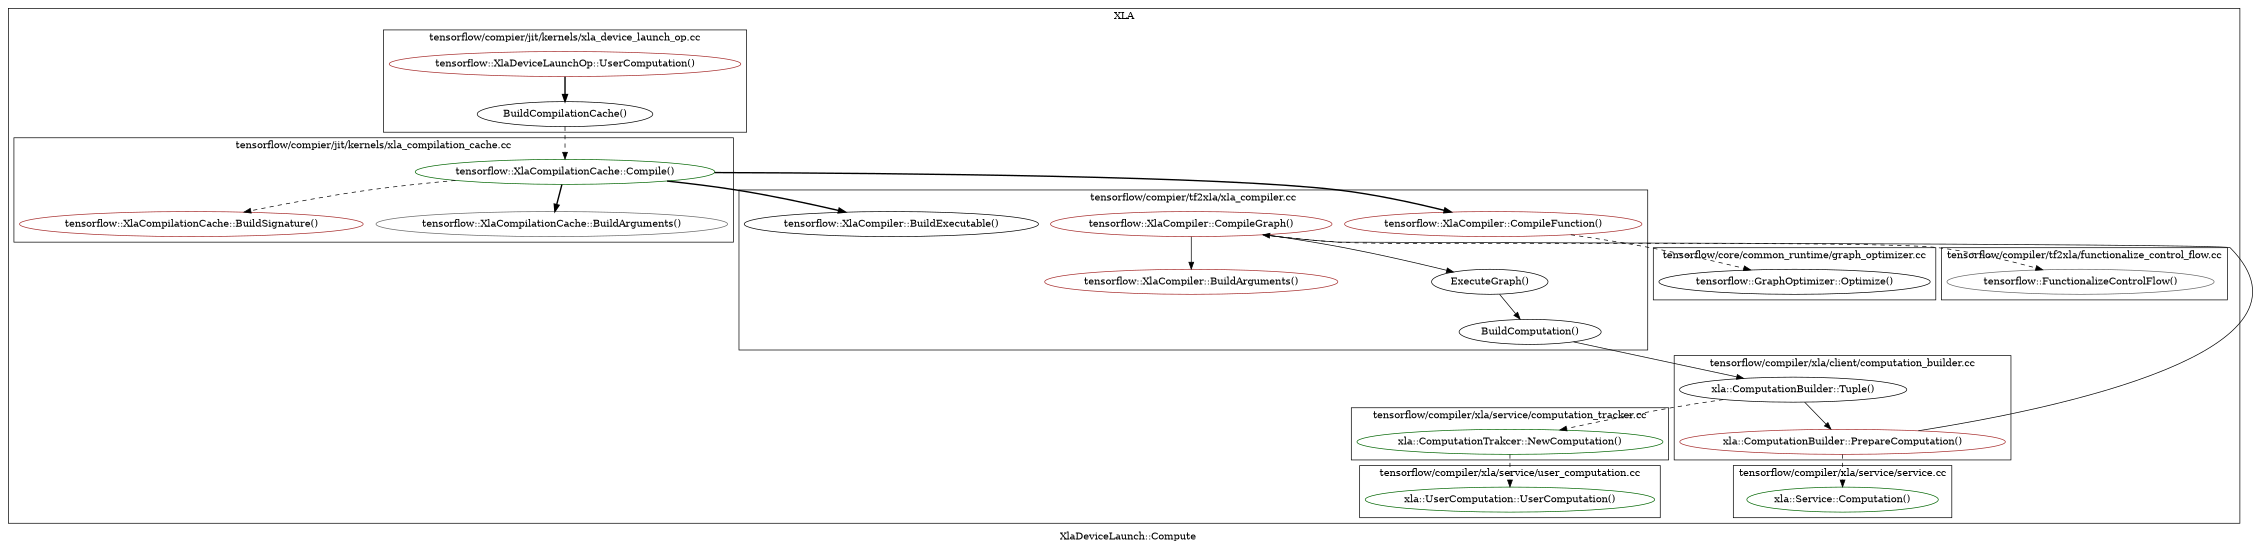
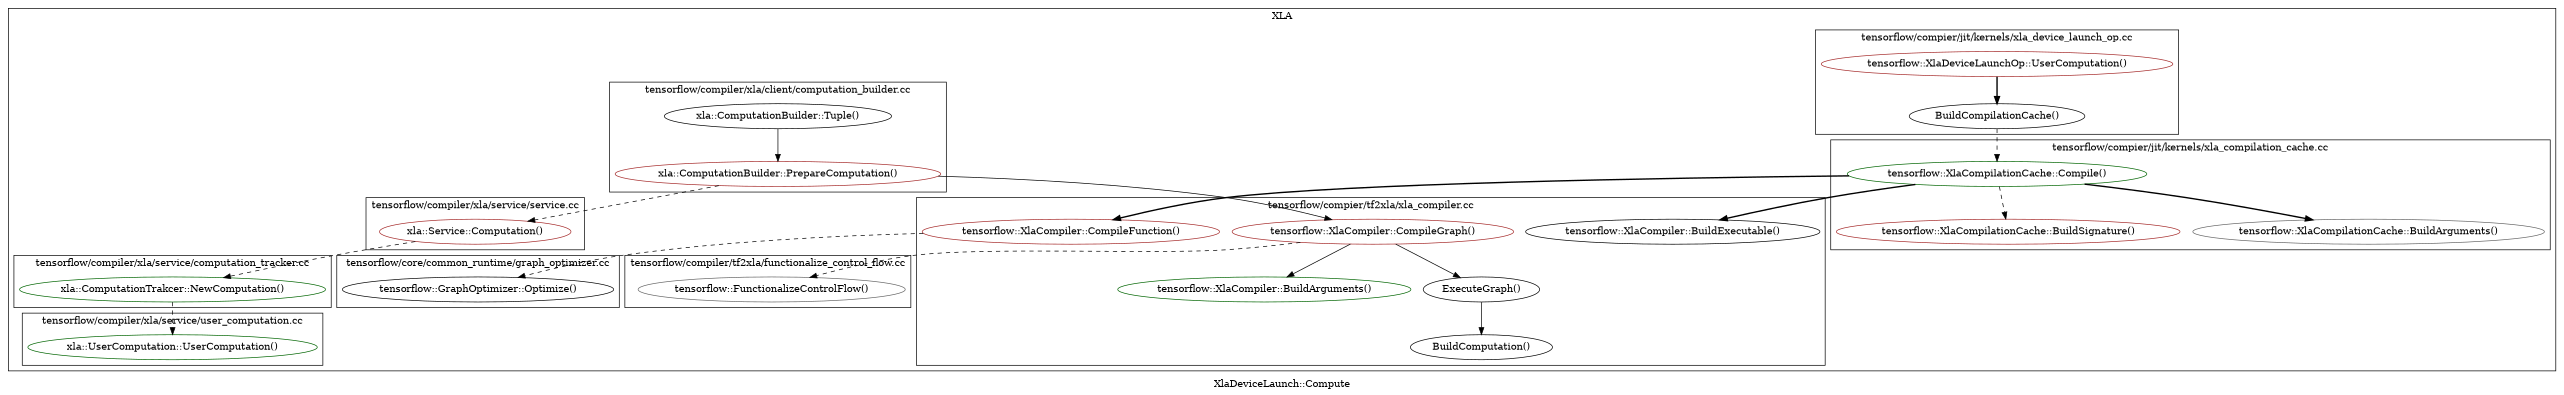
(1191, 282) -> (1264, 289)
(1655, 359) -> none
(1645, 413) -> (309, 260)
(1843, 500) -> (475, 232)
